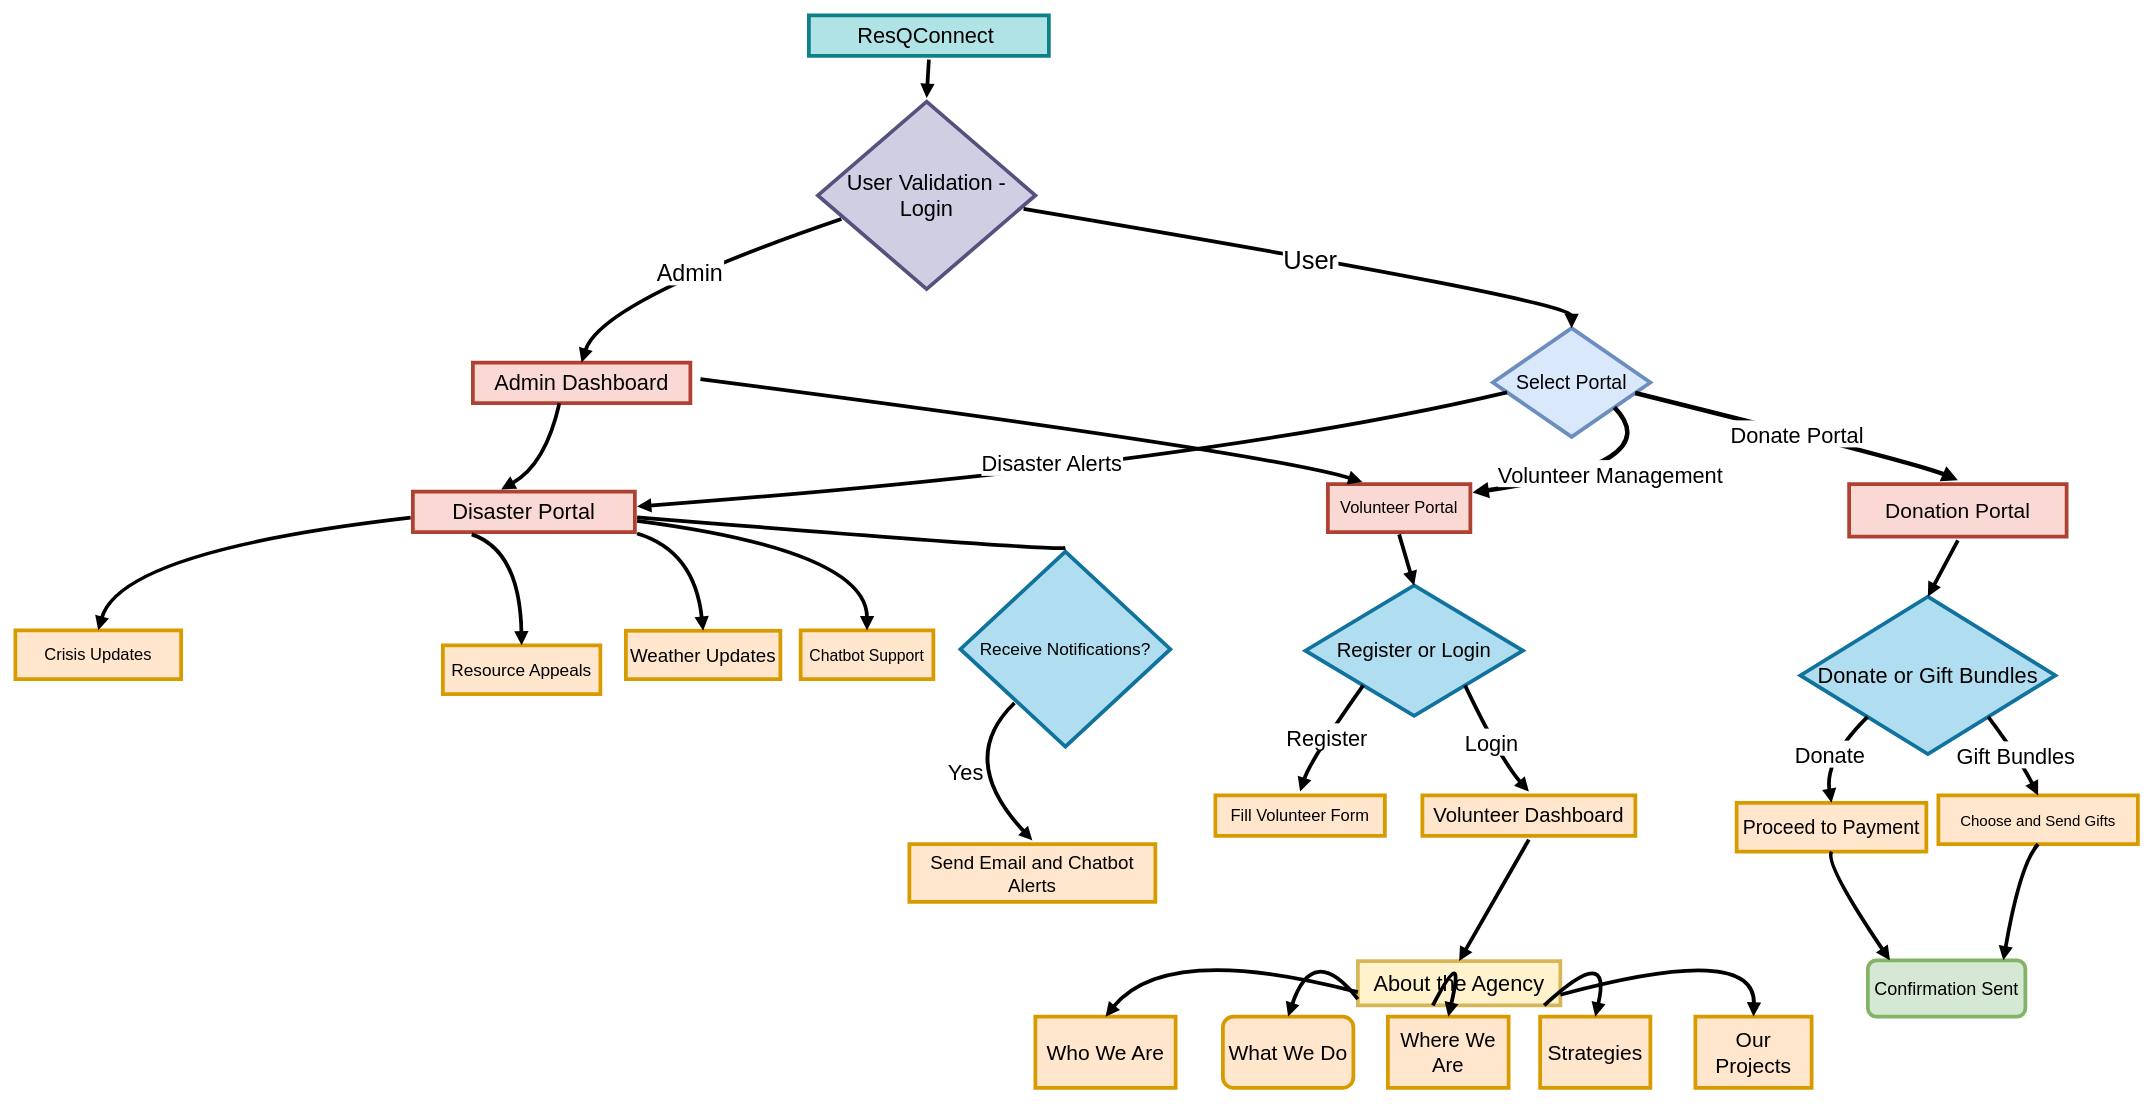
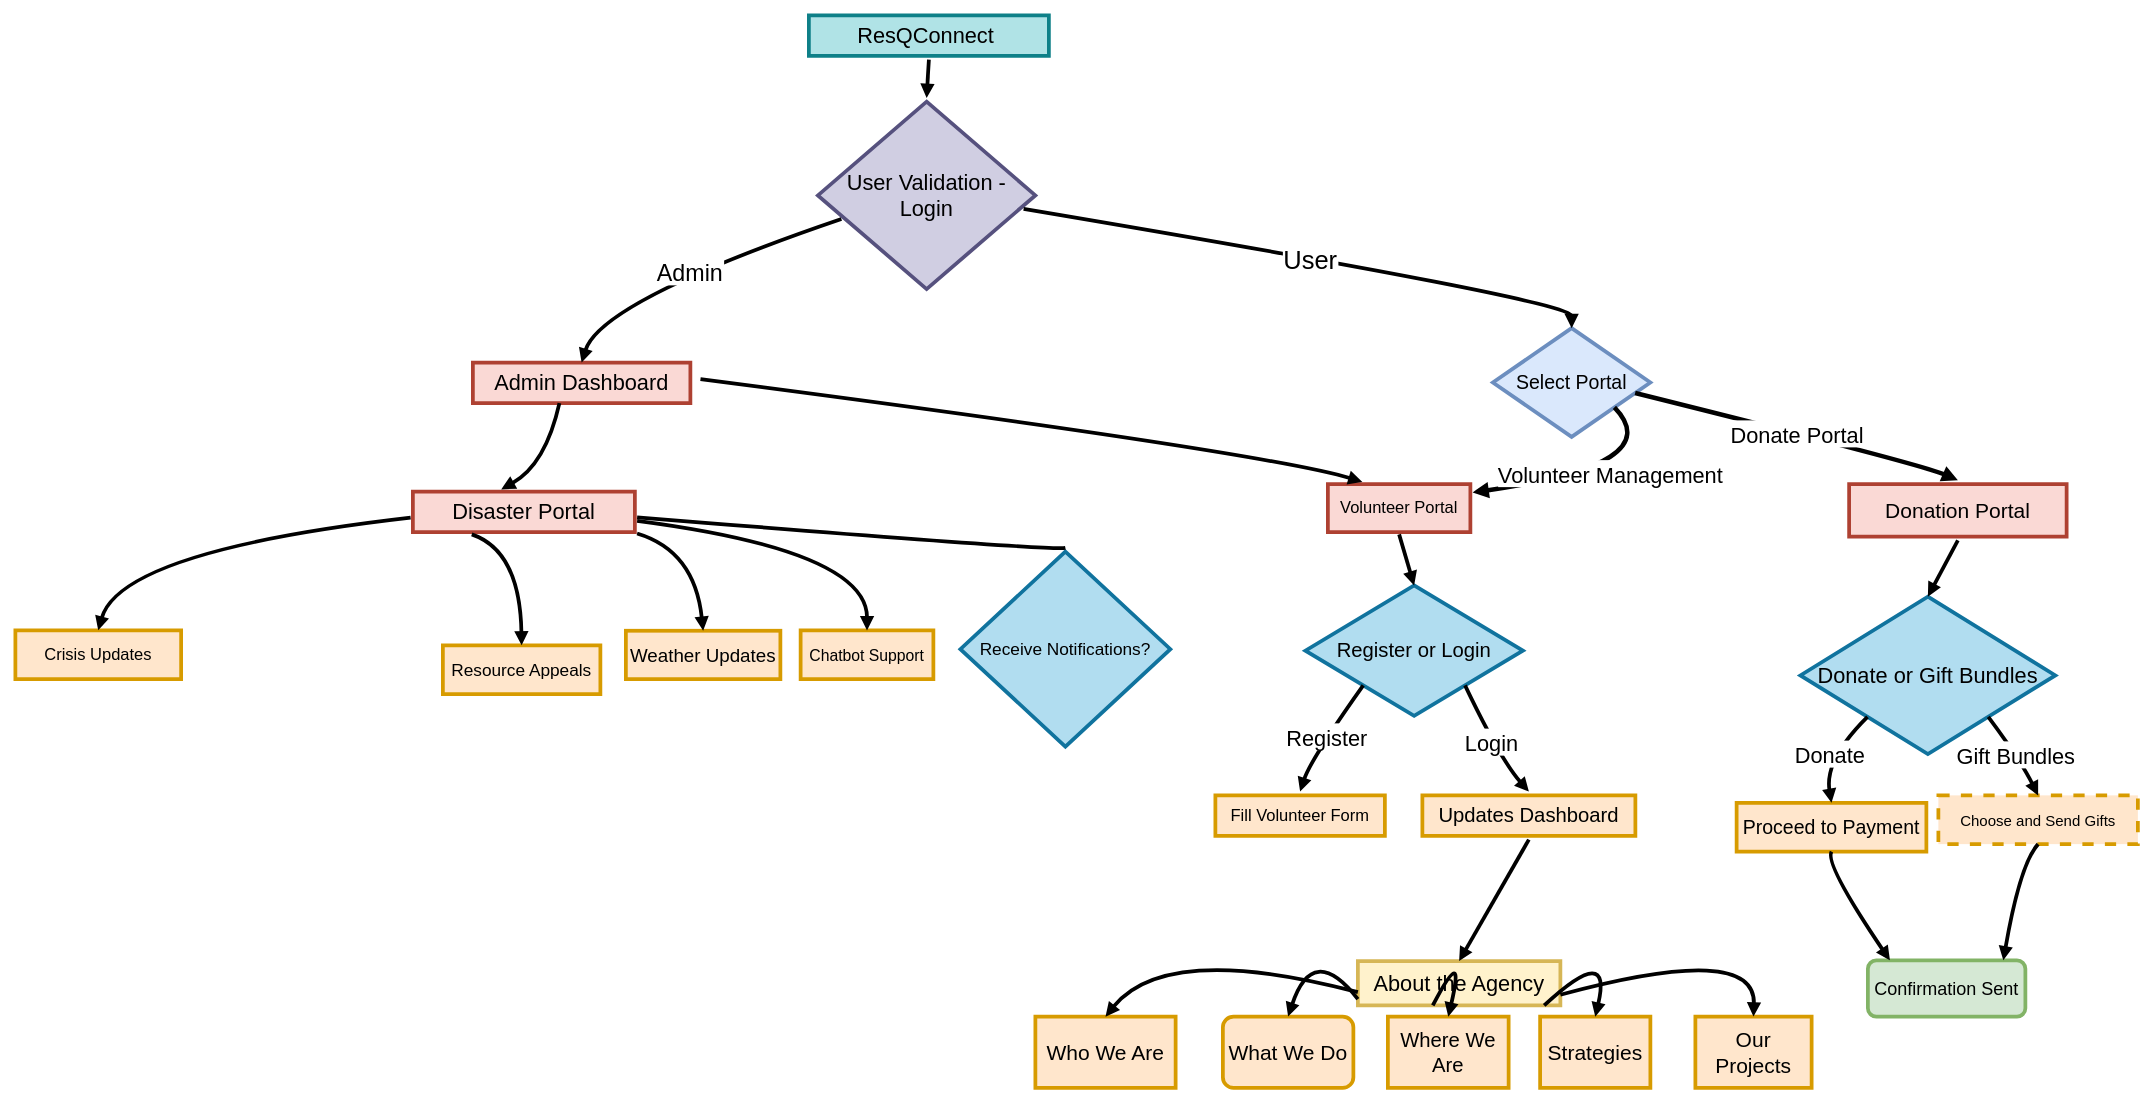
(821, 491) -> none
(989, 768) -> none
(1529, 816) -> (1529, 816)
(2038, 820) -> (2038, 820)
(1032, 873) -> none
